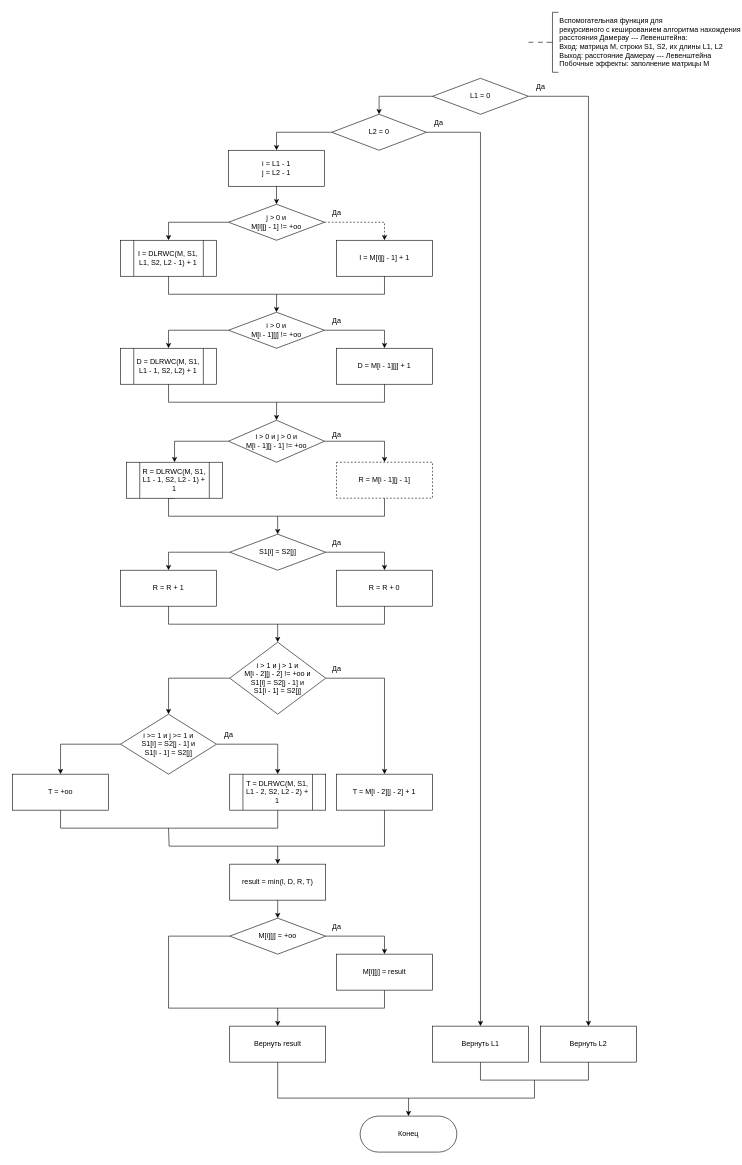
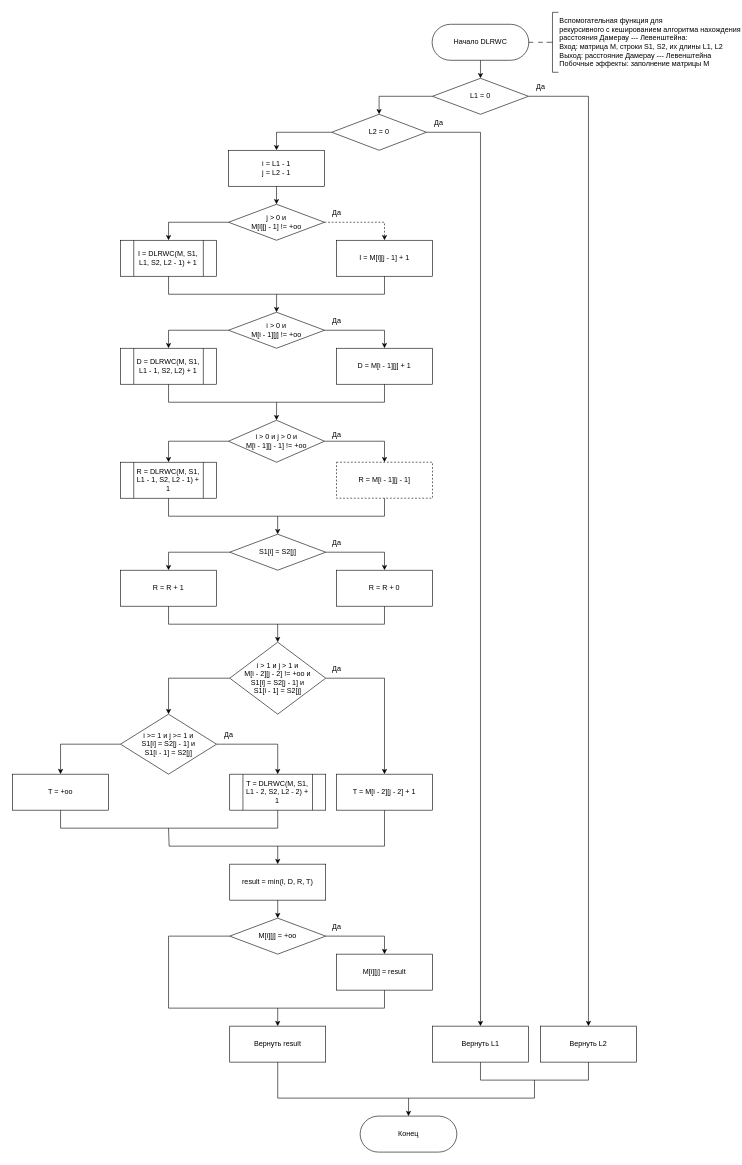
none -> (480, 42)
none -> (480, 67)
(174, 480) -> (168, 480)
